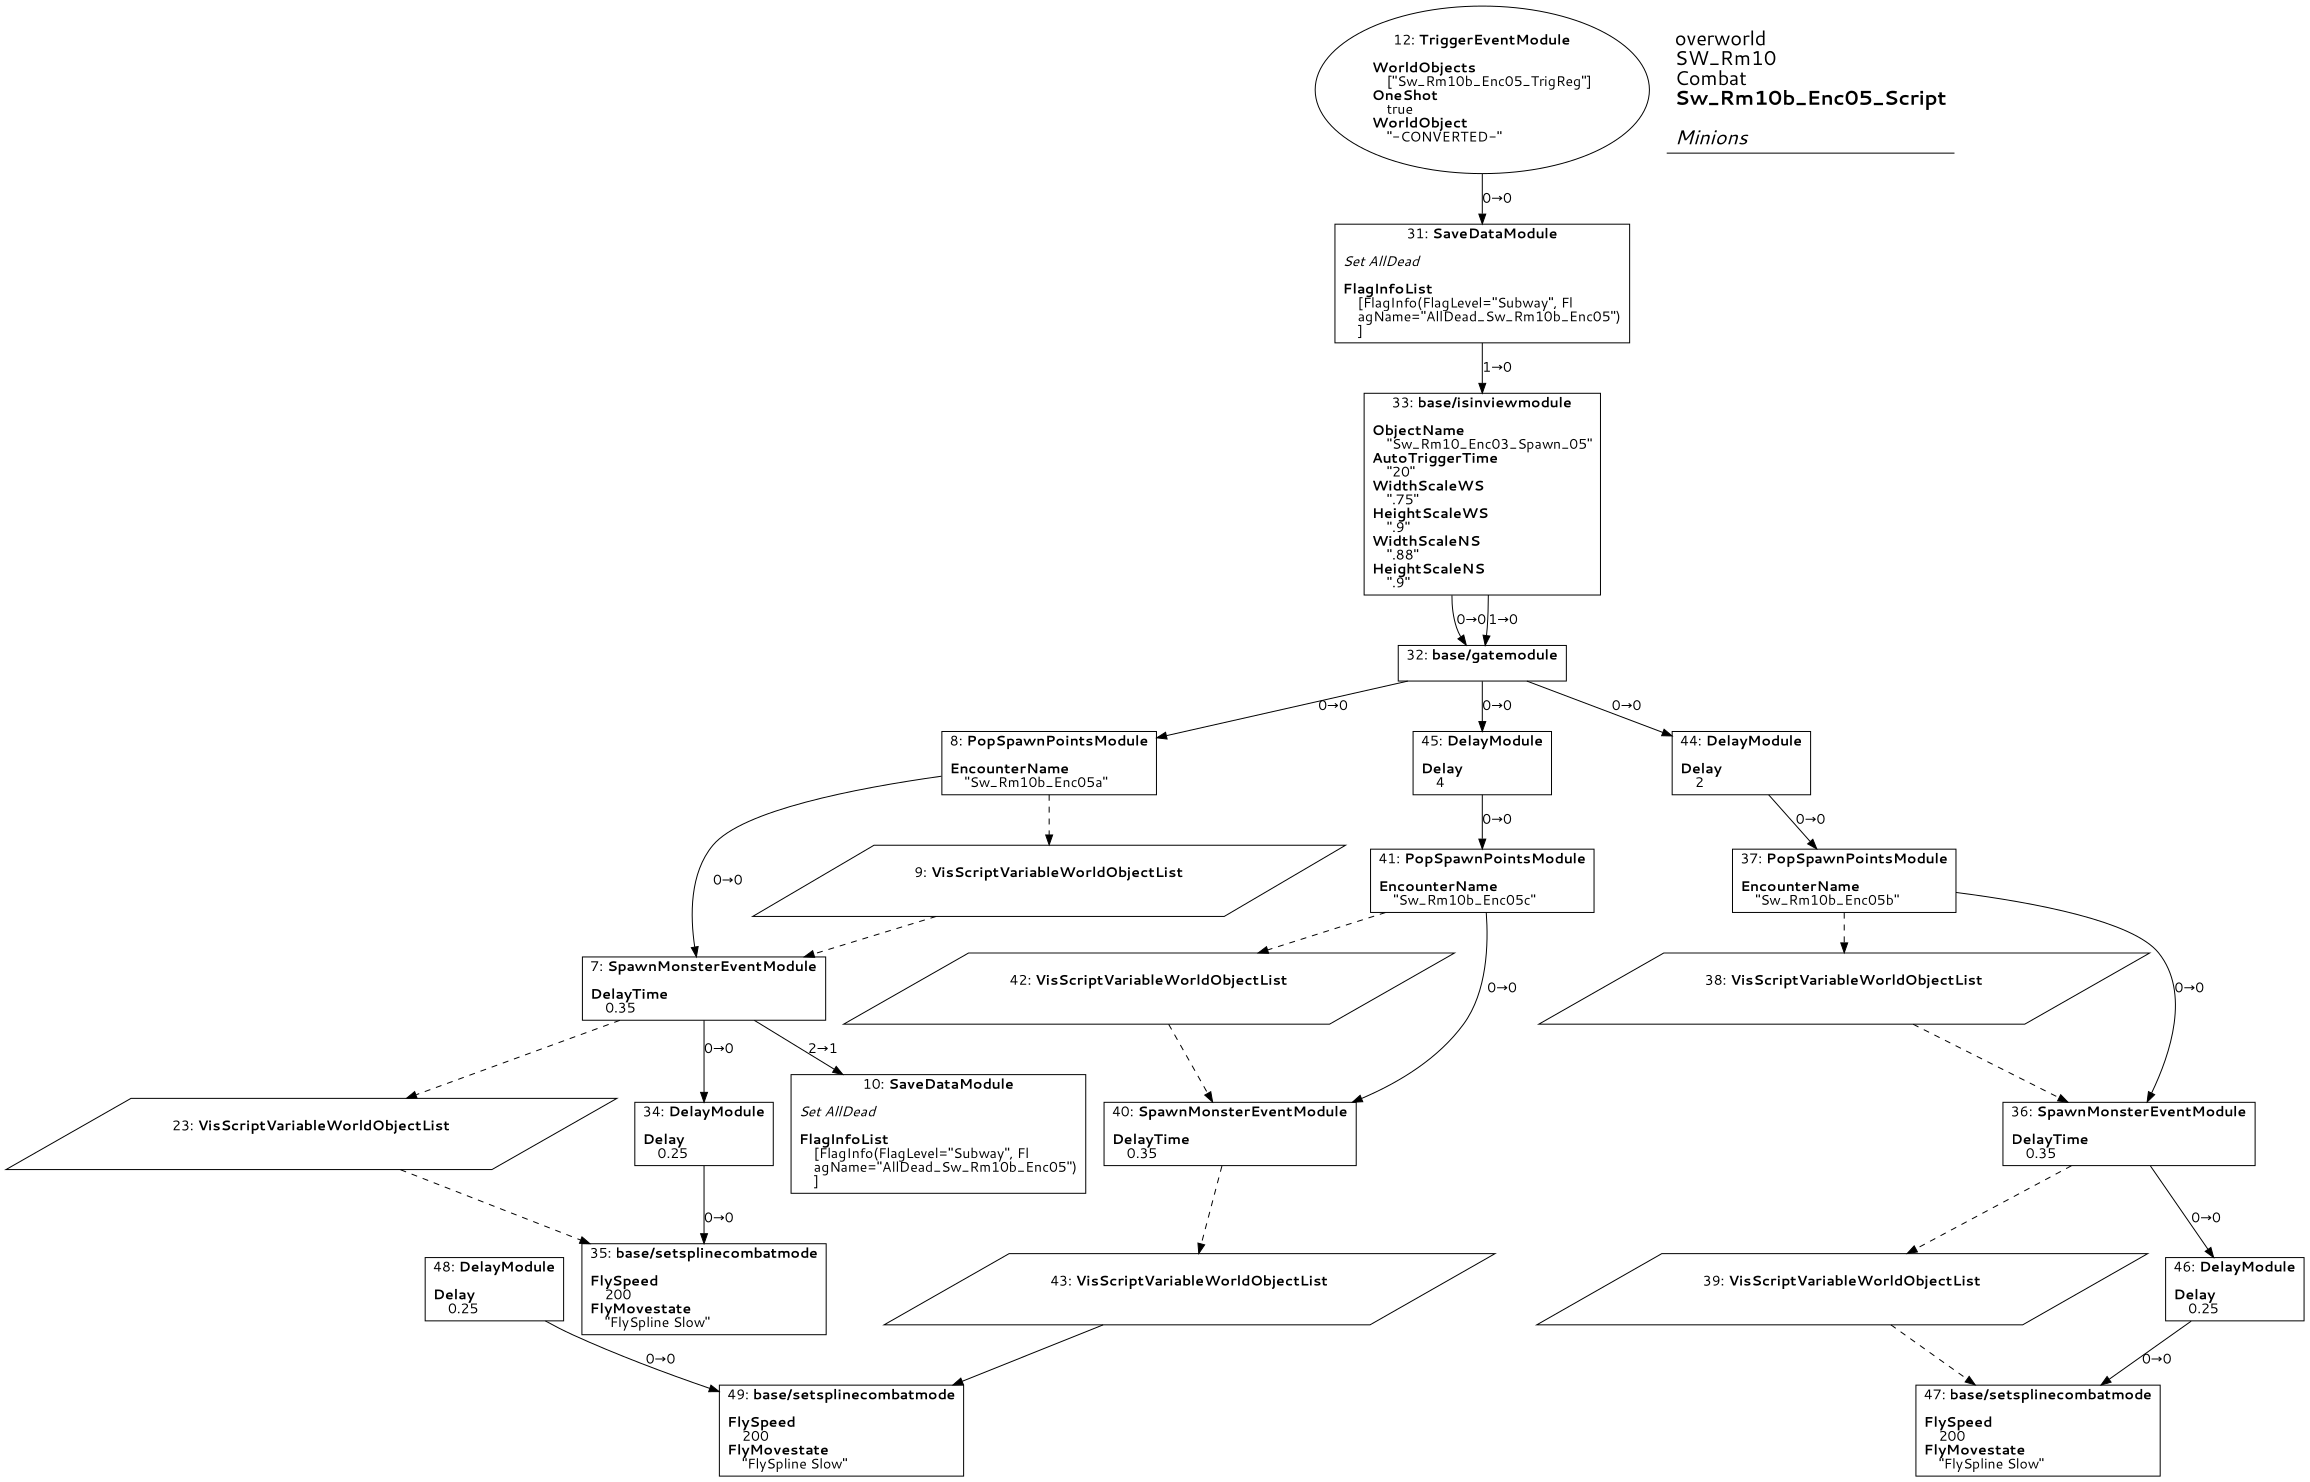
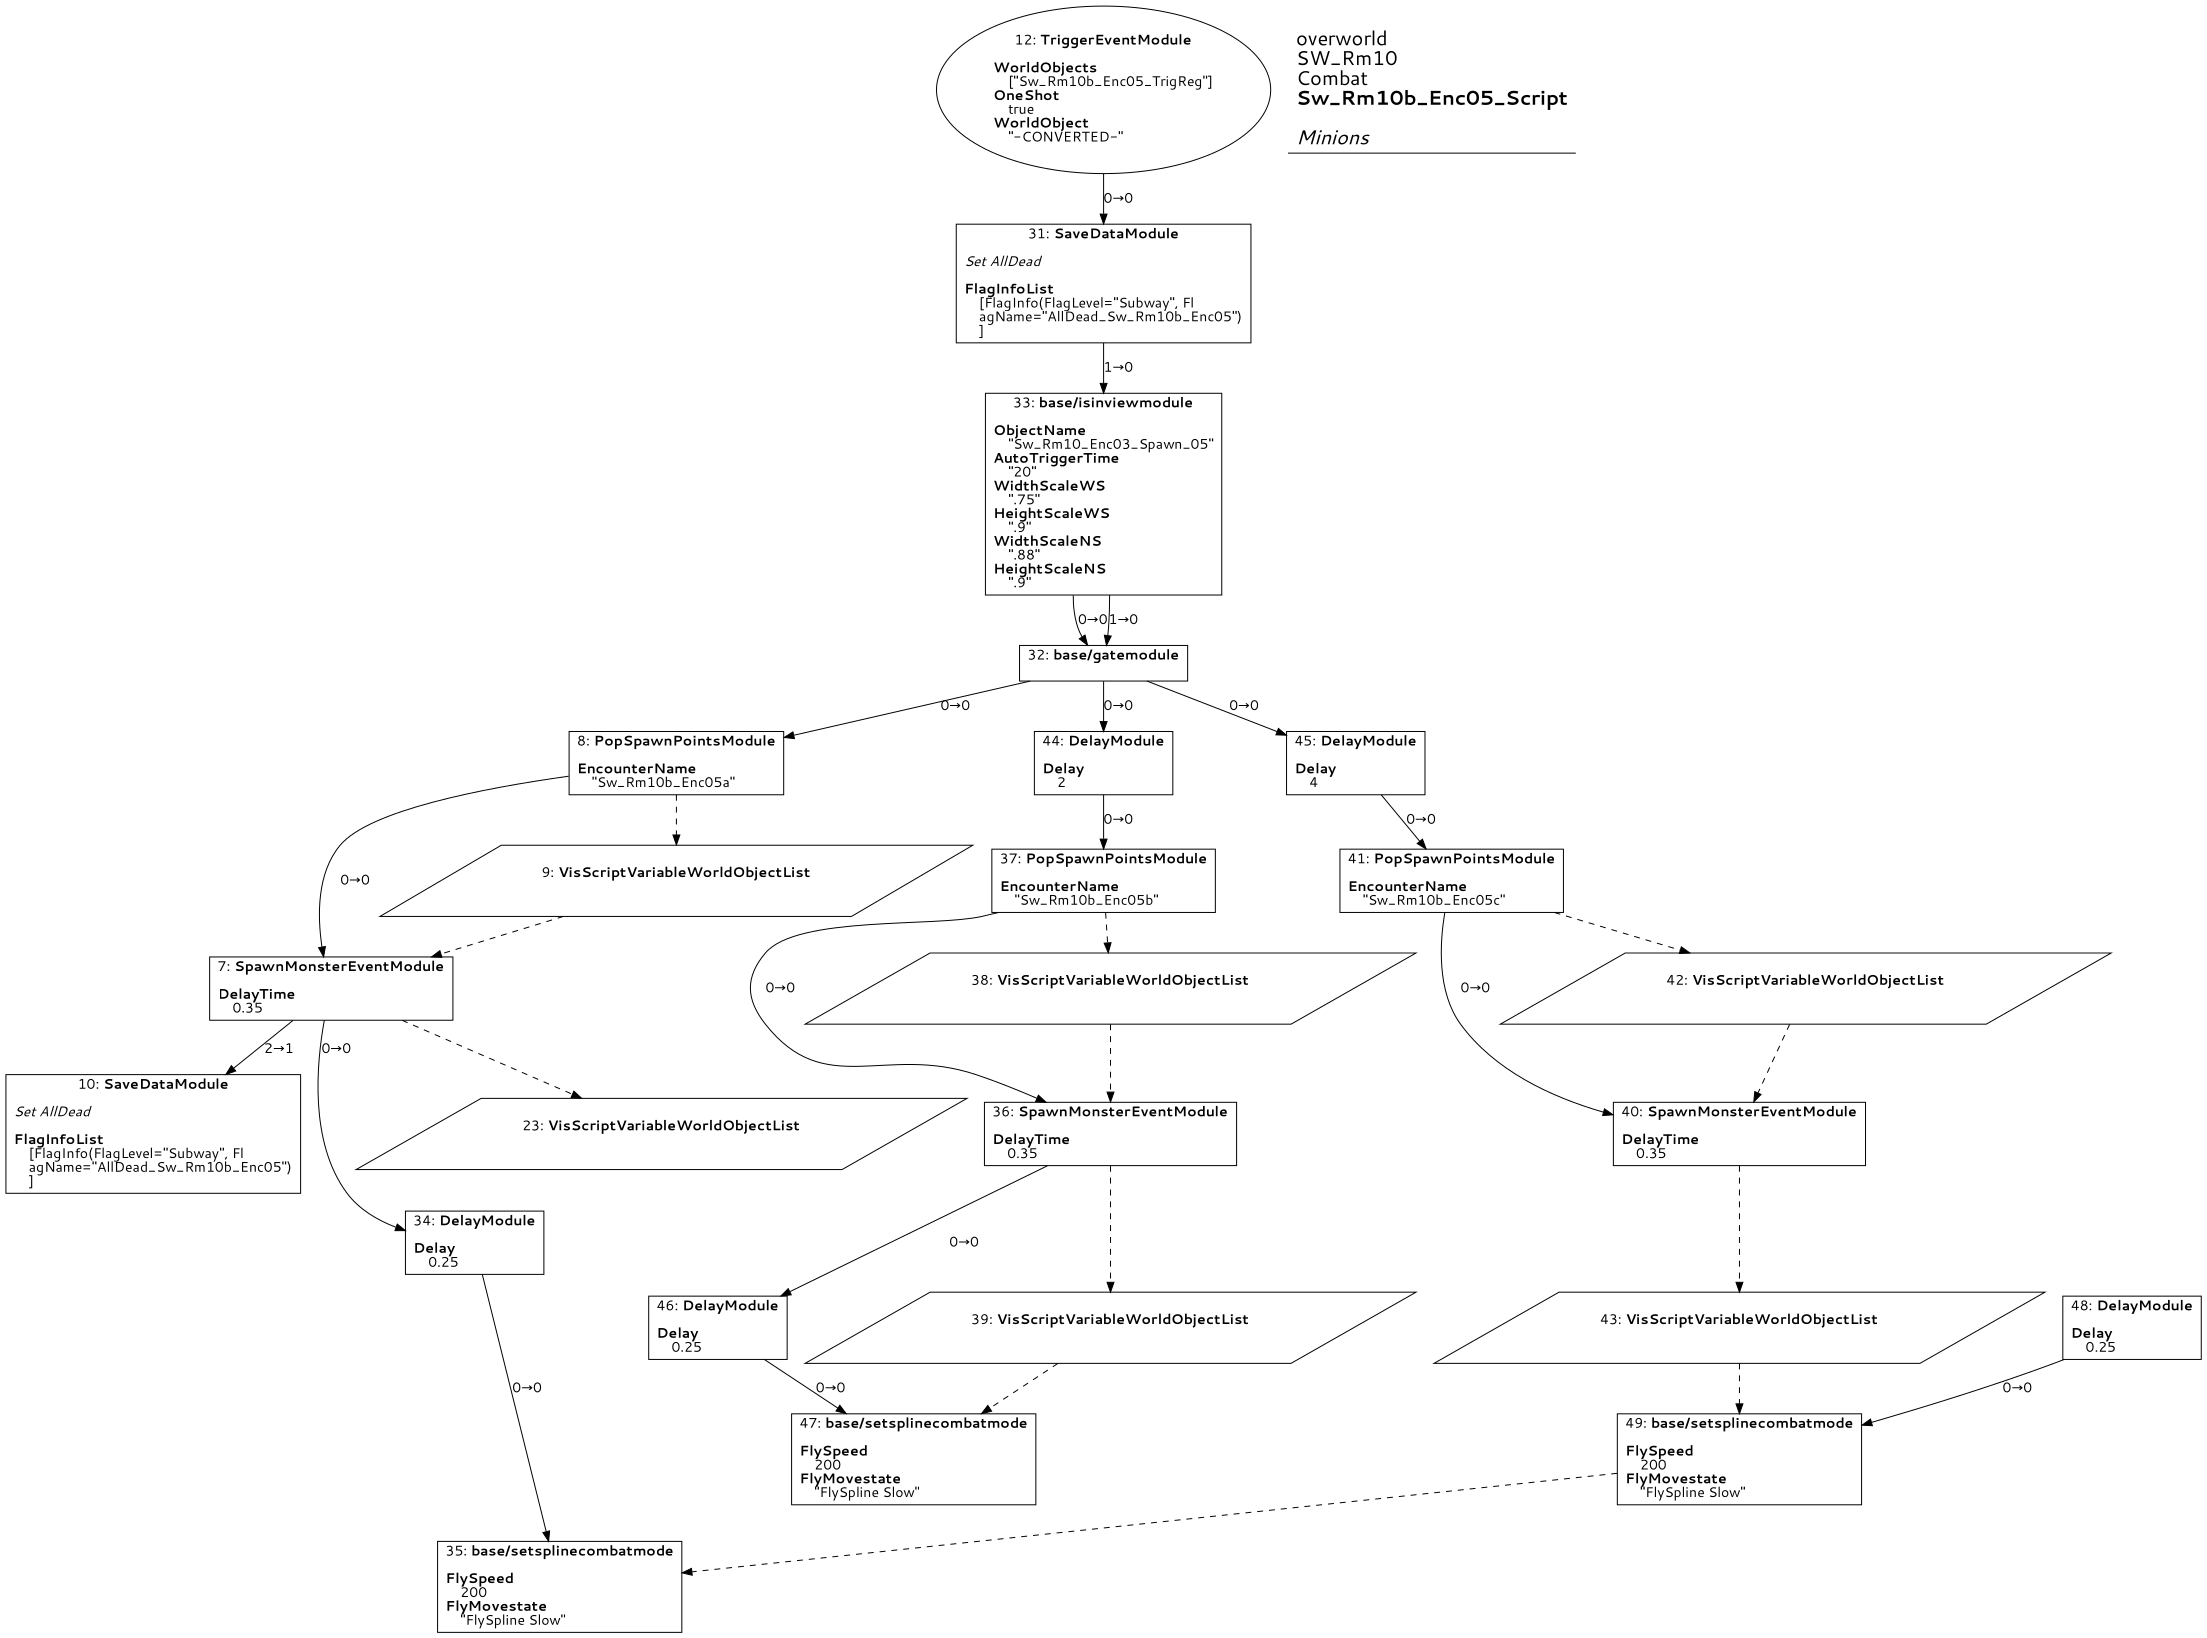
(491, 1205) -> (1155, 1523)
(1033, 1353) -> (1739, 1384)
